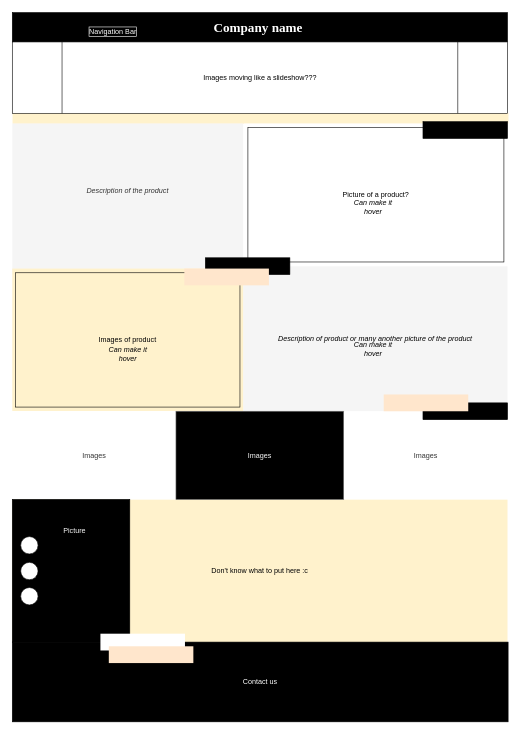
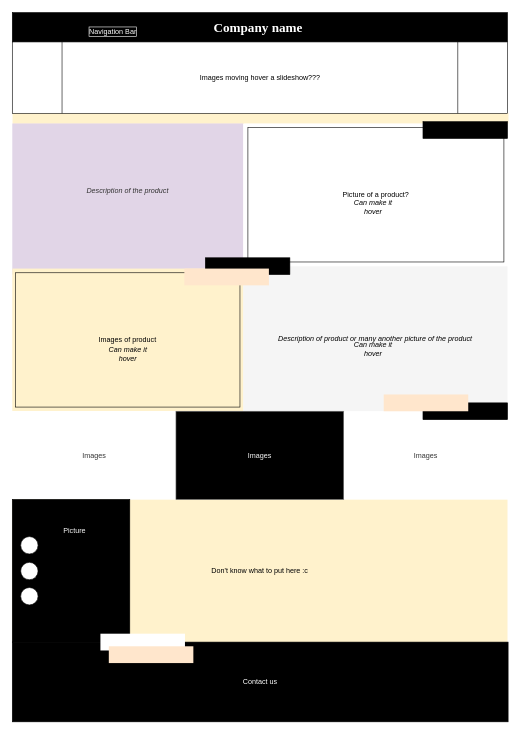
(260, 78) -> (260, 78)
(128, 199) -> (128, 199)
